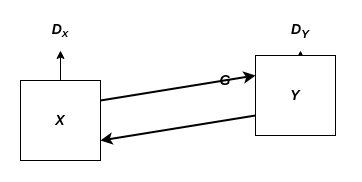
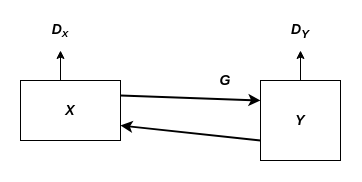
(296, 96) -> (301, 121)
(61, 121) -> (71, 111)
